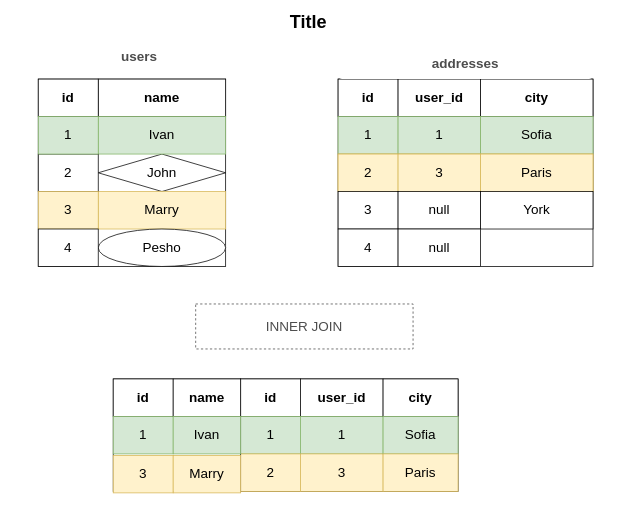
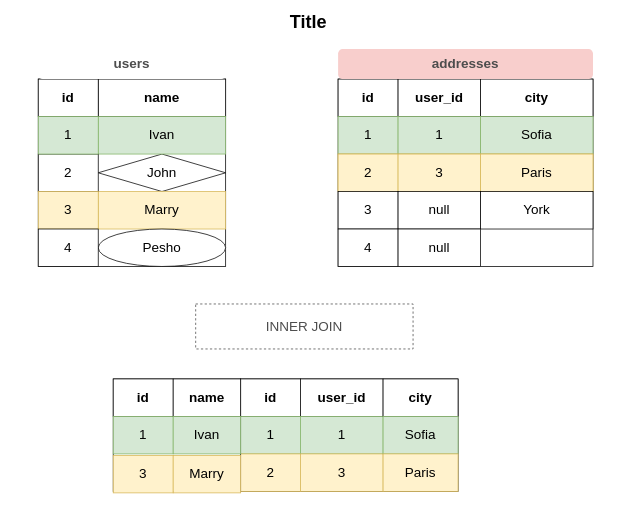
(139, 57) -> (132, 64)
(465, 64) -> (465, 64)
